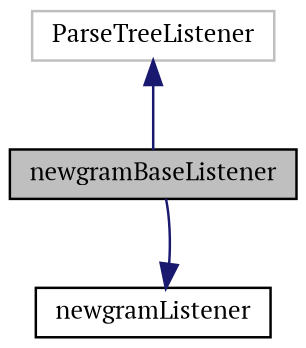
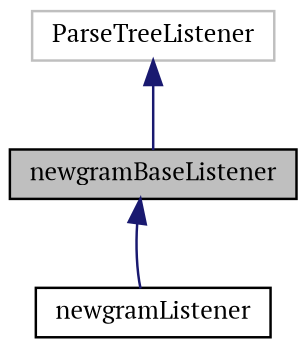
(170, 231) -> (137, 256)
